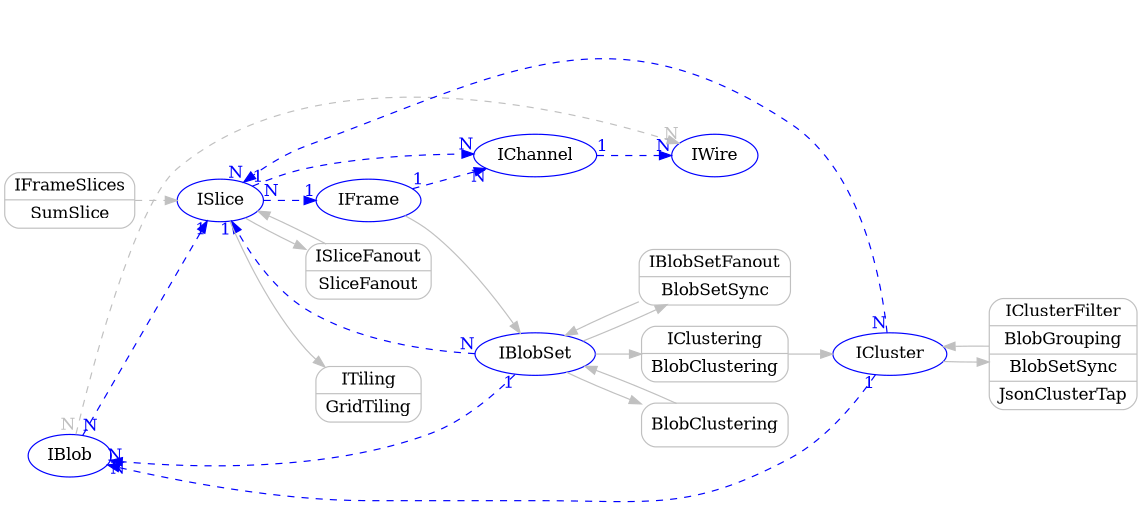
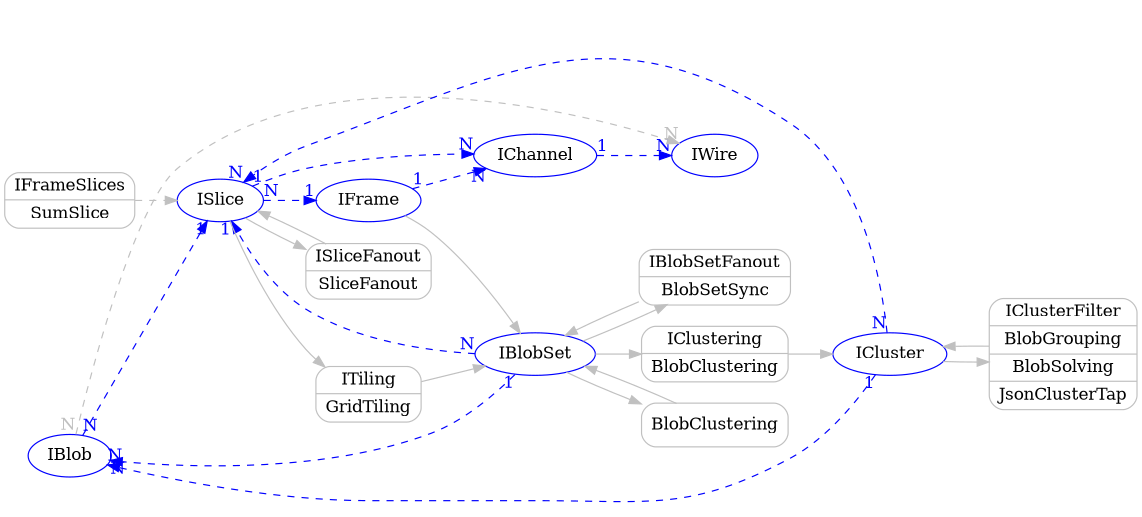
(1063, 367) -> (1063, 367)
none -> (448, 375)
